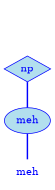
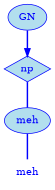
none -> (27, 17)
